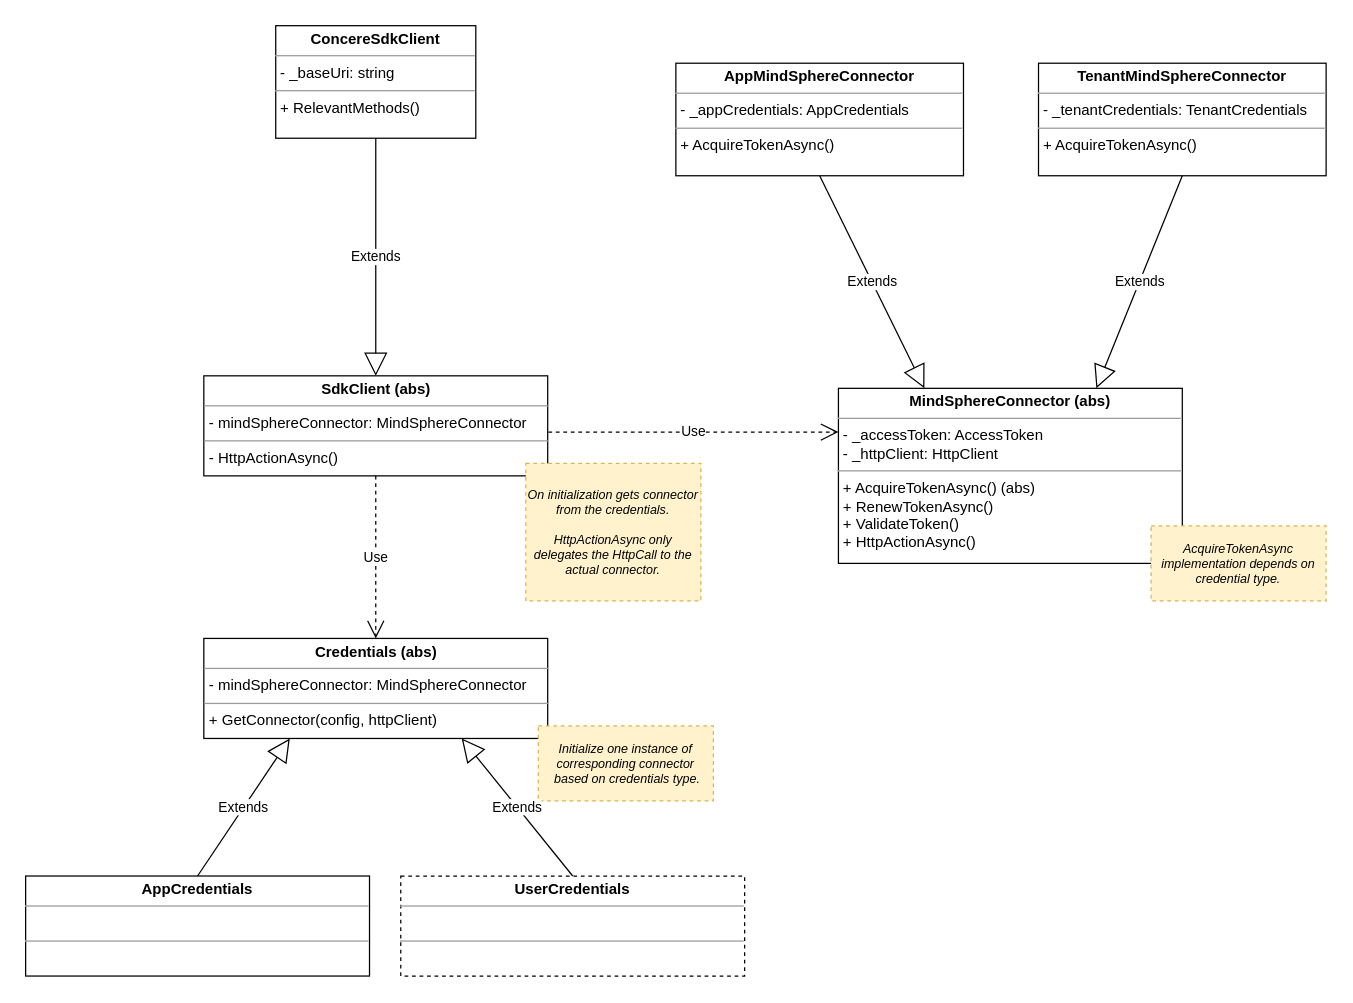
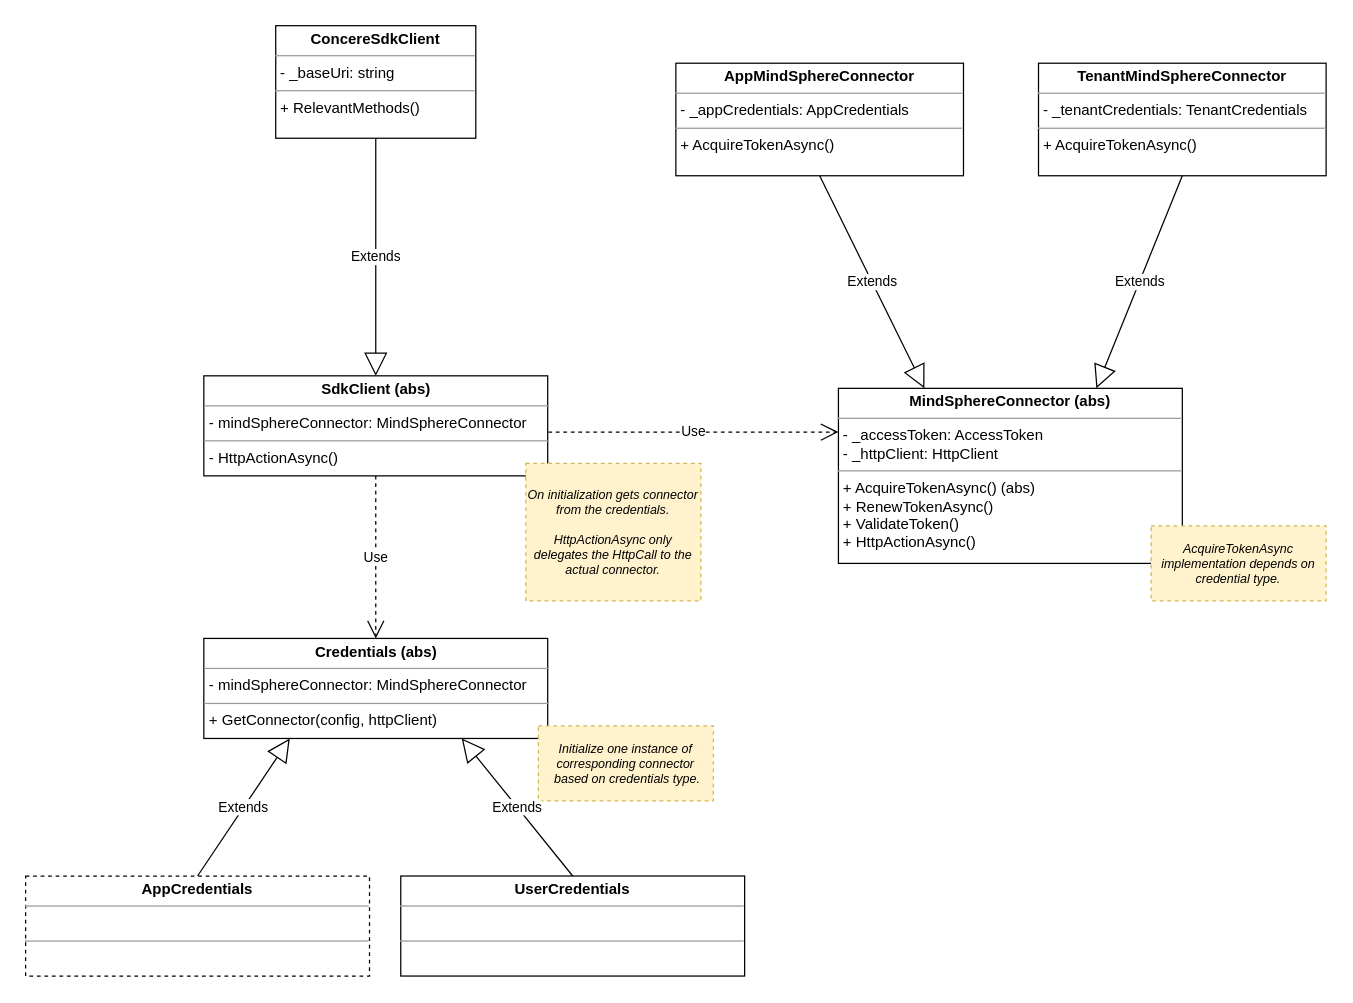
(198, 926) -> (198, 926)
(573, 926) -> (573, 926)
